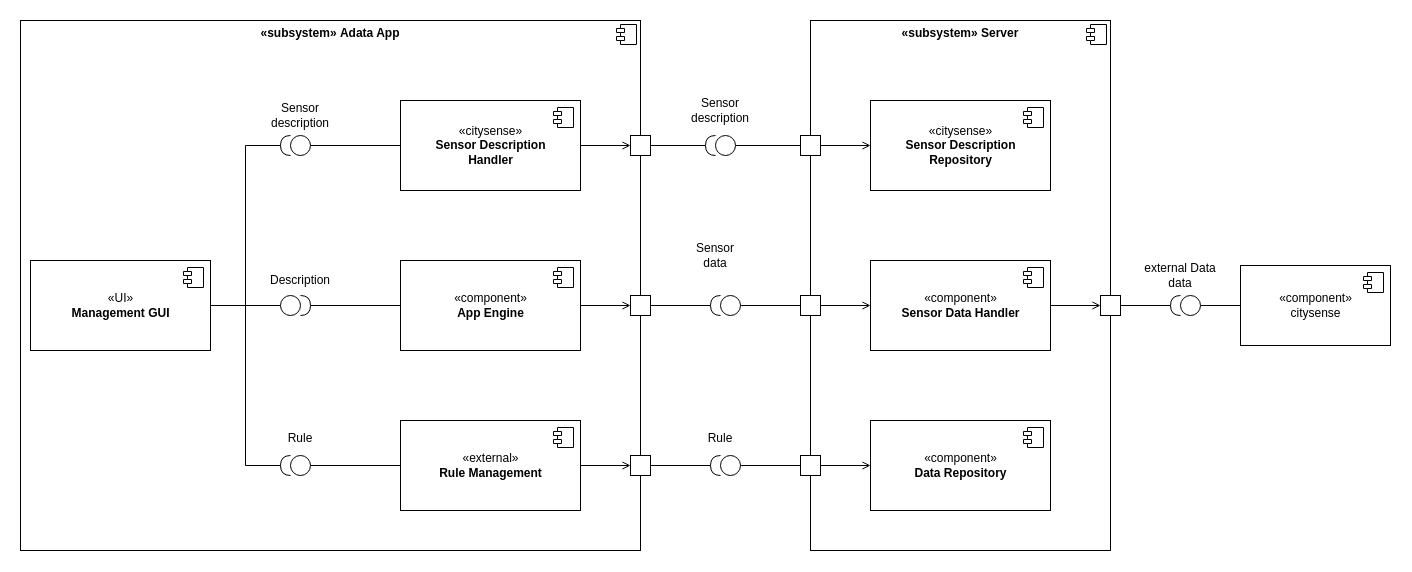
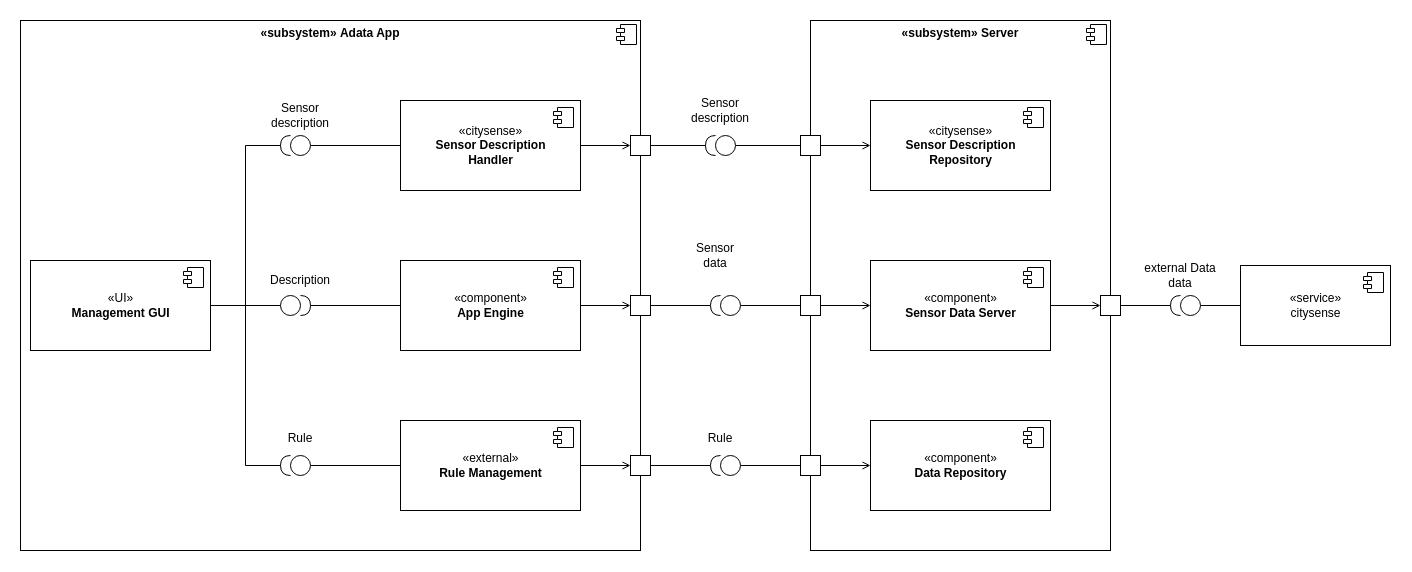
(961, 306) -> (961, 306)
(1316, 306) -> (1316, 306)
